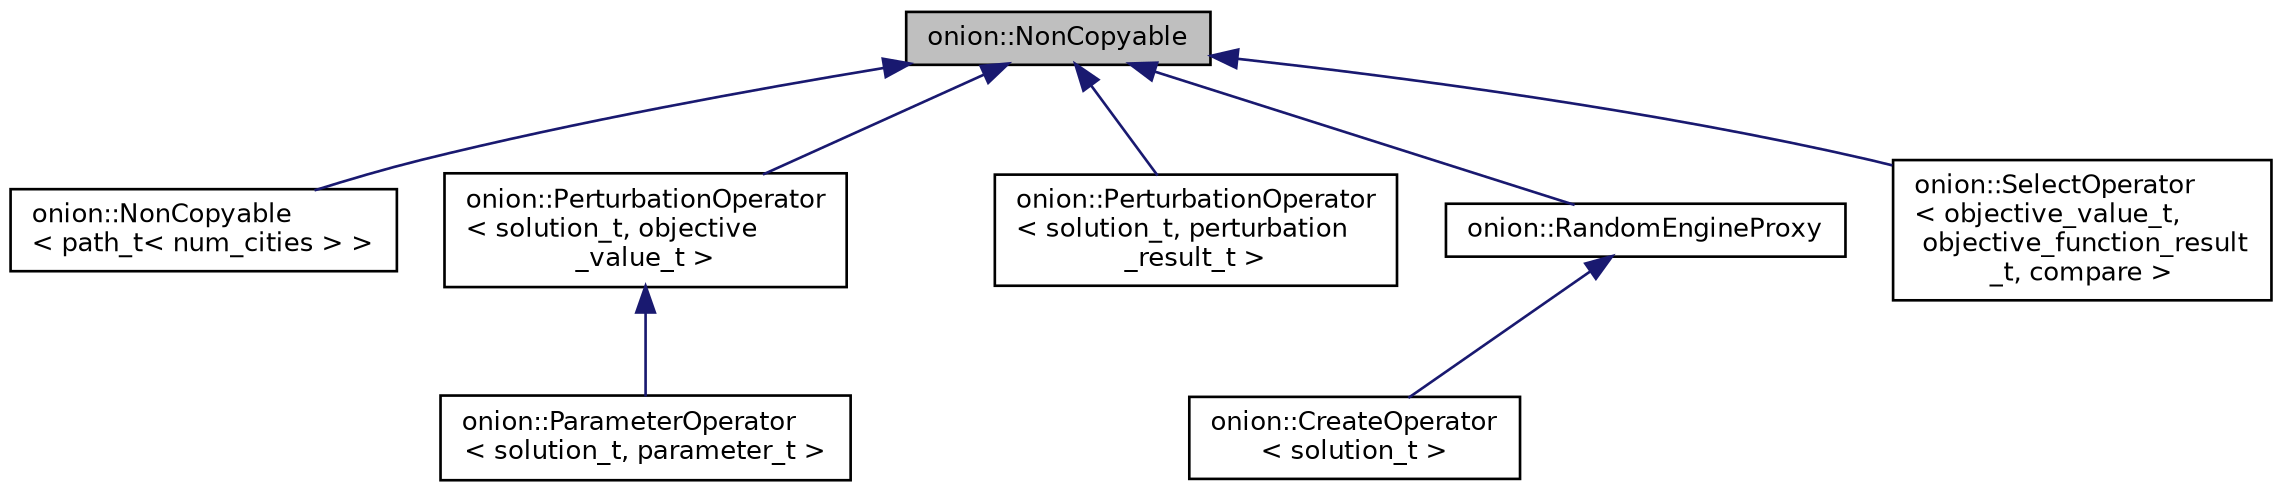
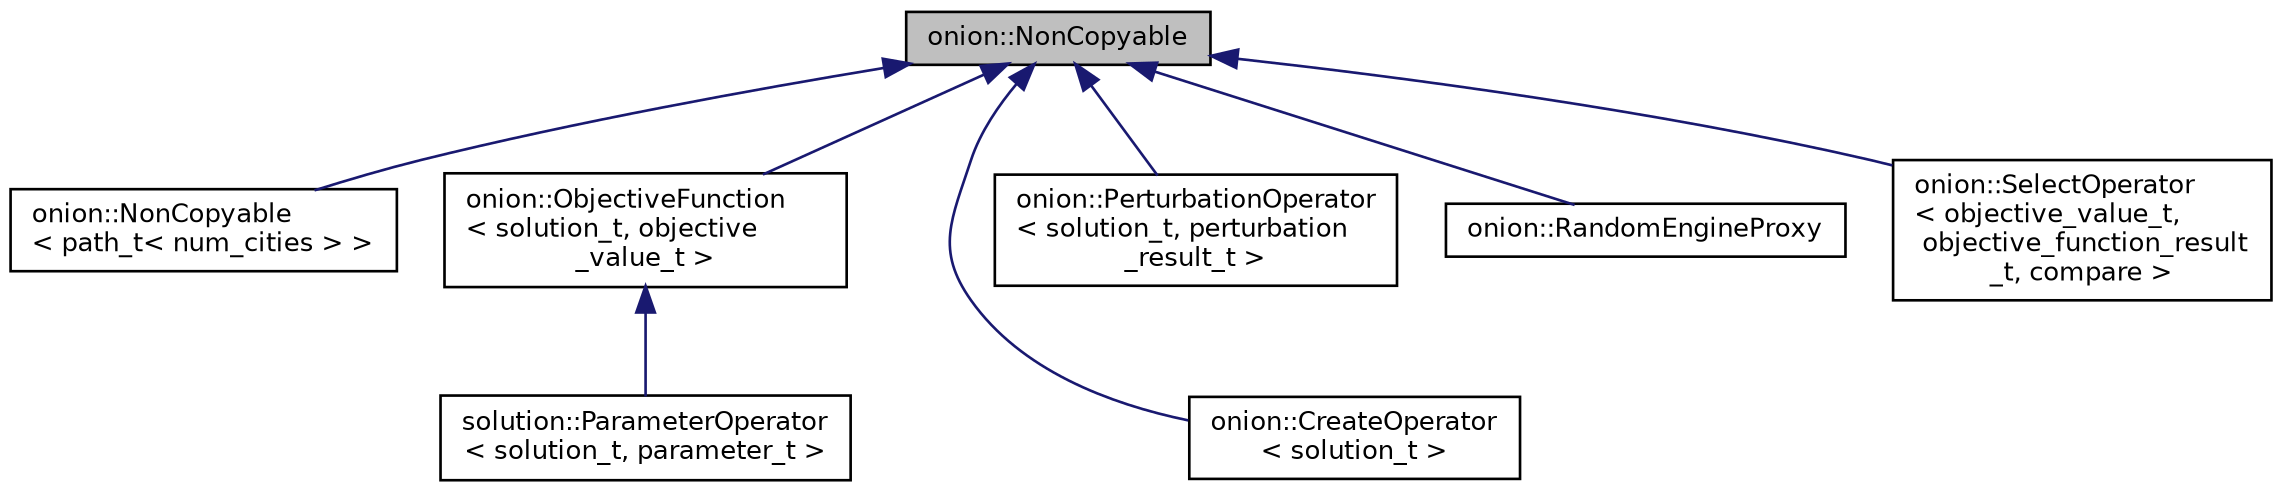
(646, 230) -> (646, 230)
(1499, 335) -> (976, 307)
(646, 438) -> (646, 438)
